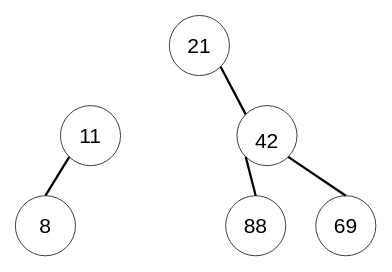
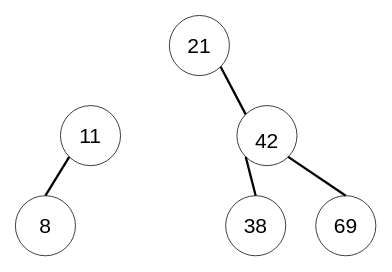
(255, 225) -> (255, 225)
